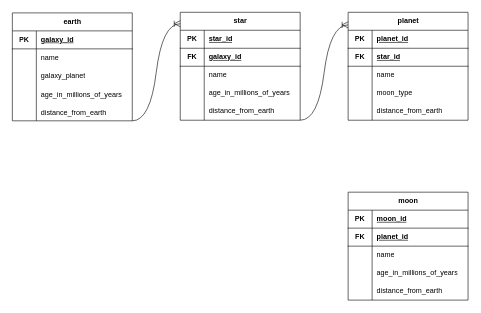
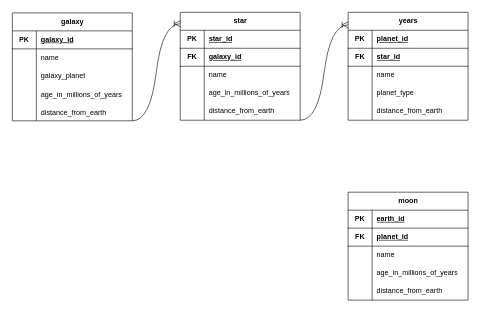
(409, 21) -> (409, 21)
(73, 22) -> (73, 22)
(395, 93) -> (398, 93)
(390, 219) -> (392, 219)
